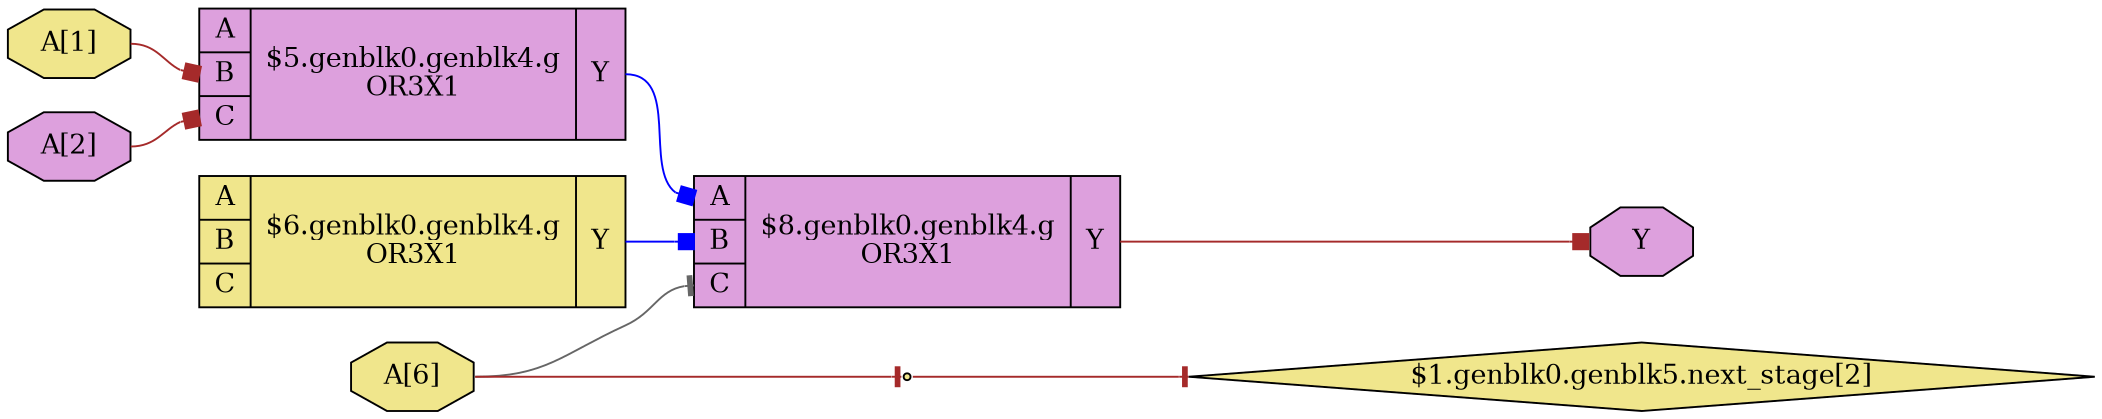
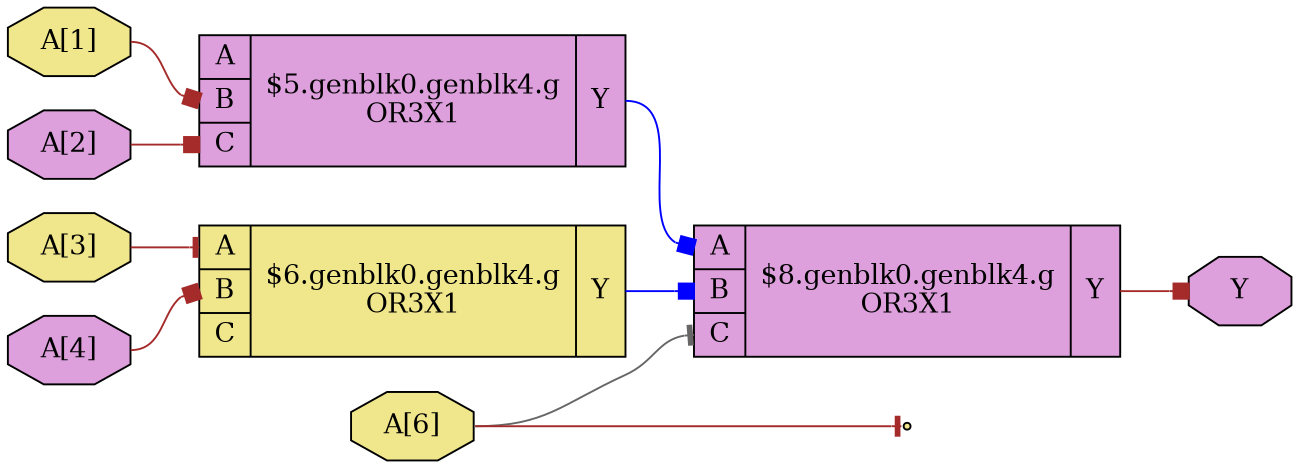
none -> (69, 247)
none -> (69, 350)
(1642, 377) -> none
